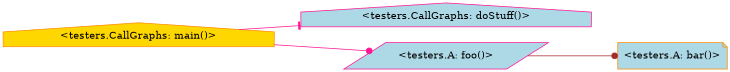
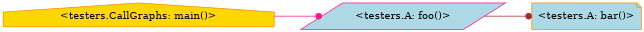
(446, 16) -> none
